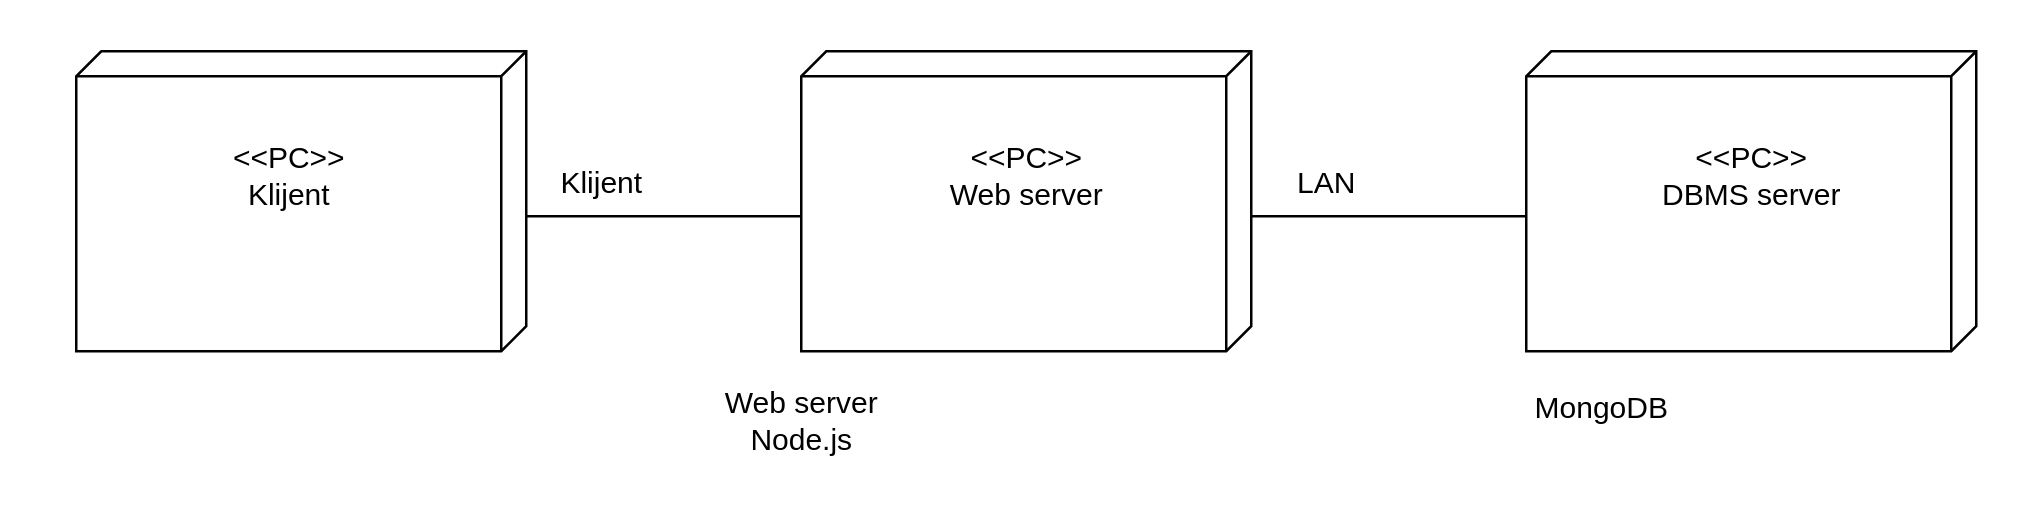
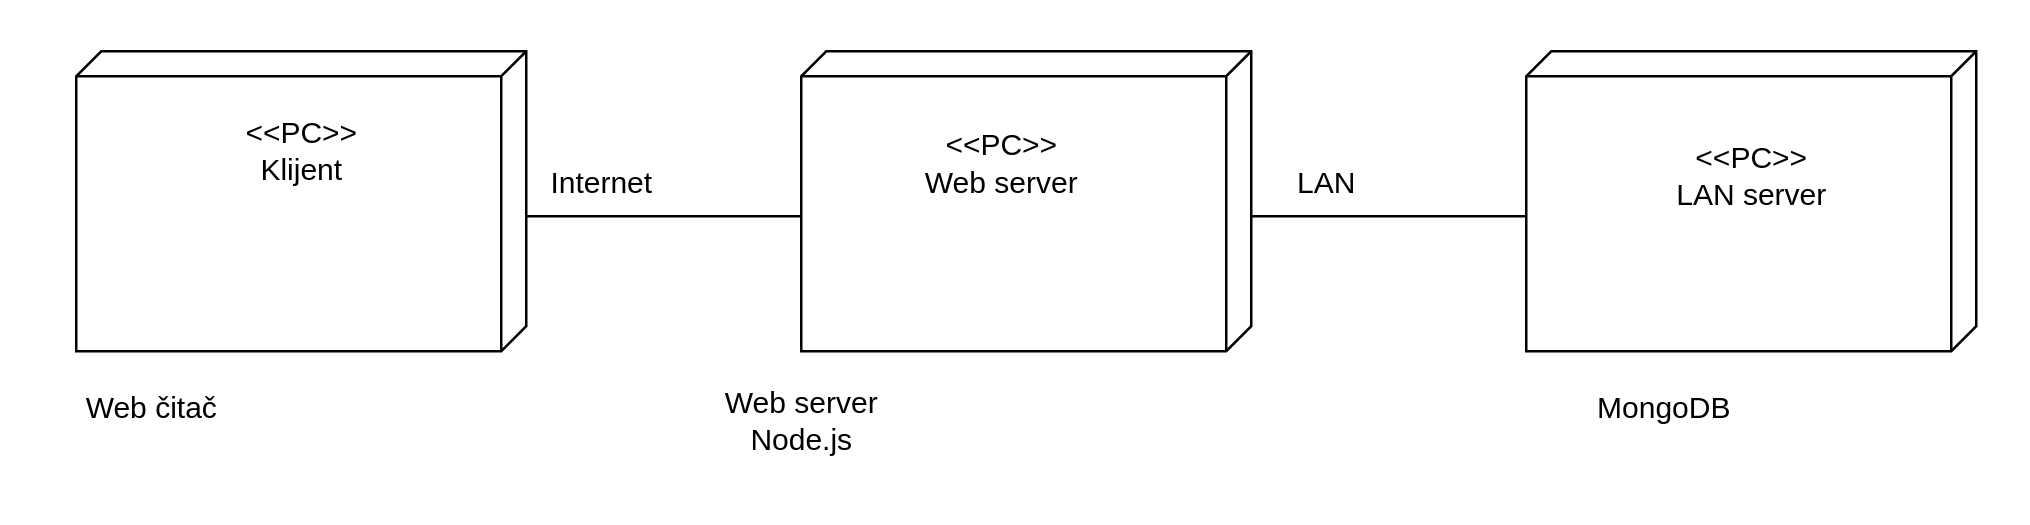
(289, 176) -> (301, 151)
(1026, 176) -> (1001, 164)
(1753, 176) -> (1753, 176)
(603, 184) -> (603, 184)
none -> (151, 409)
(1601, 409) -> (1664, 409)
